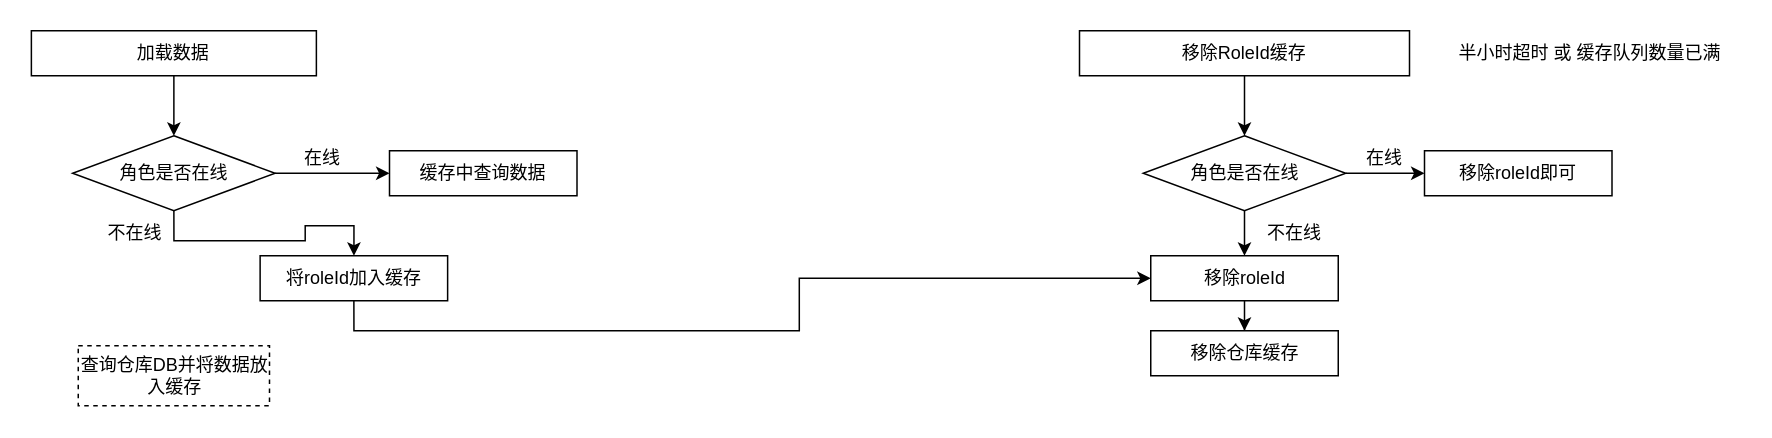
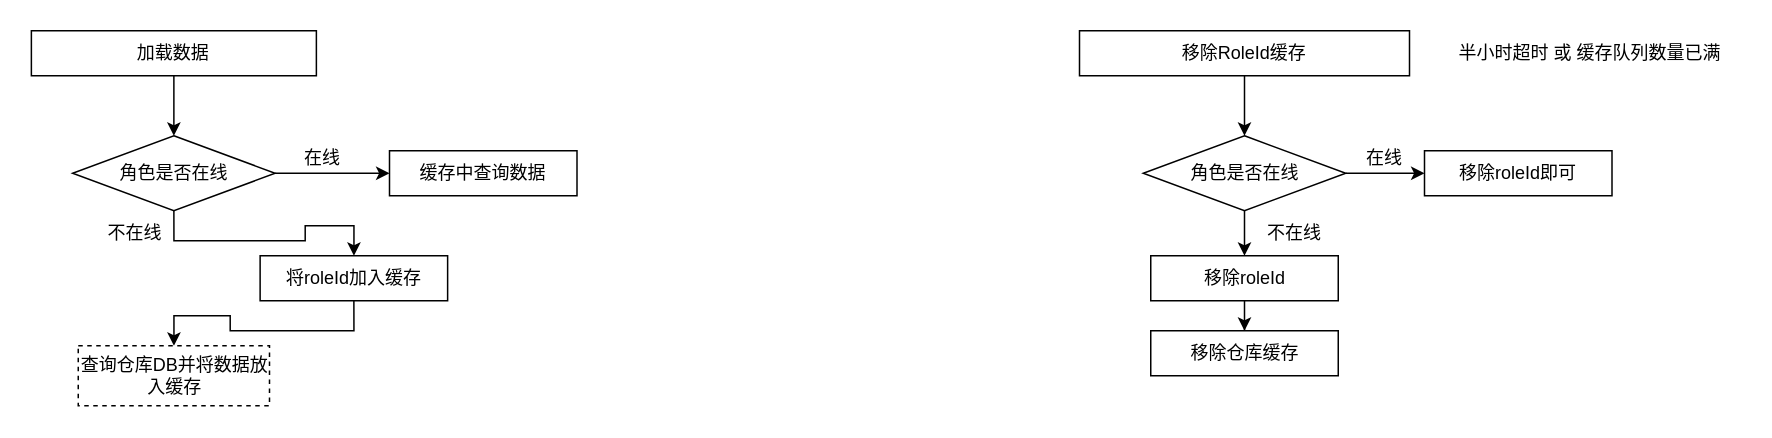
(771, 331) -> (248, 331)
